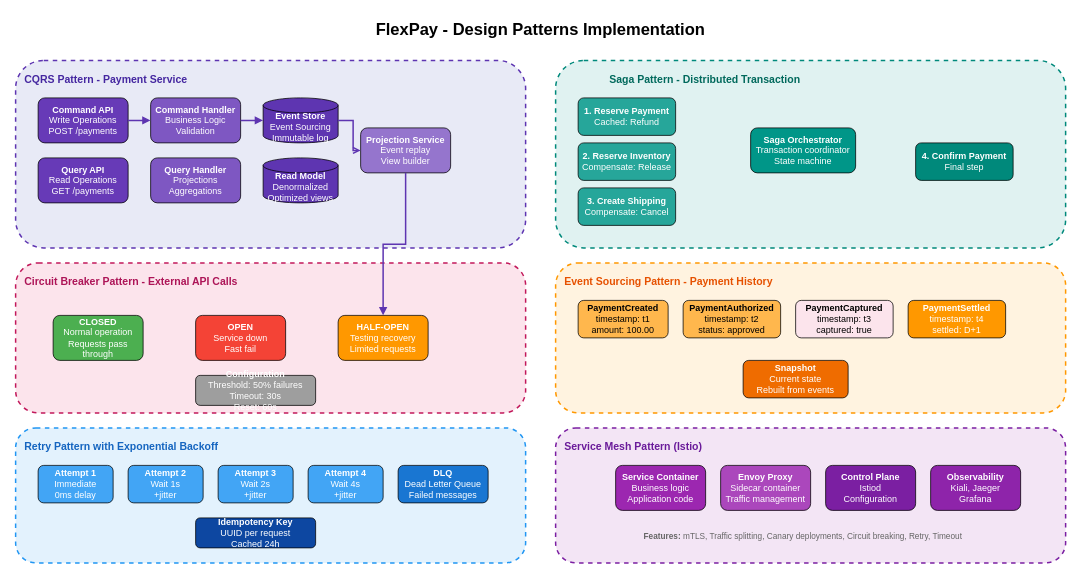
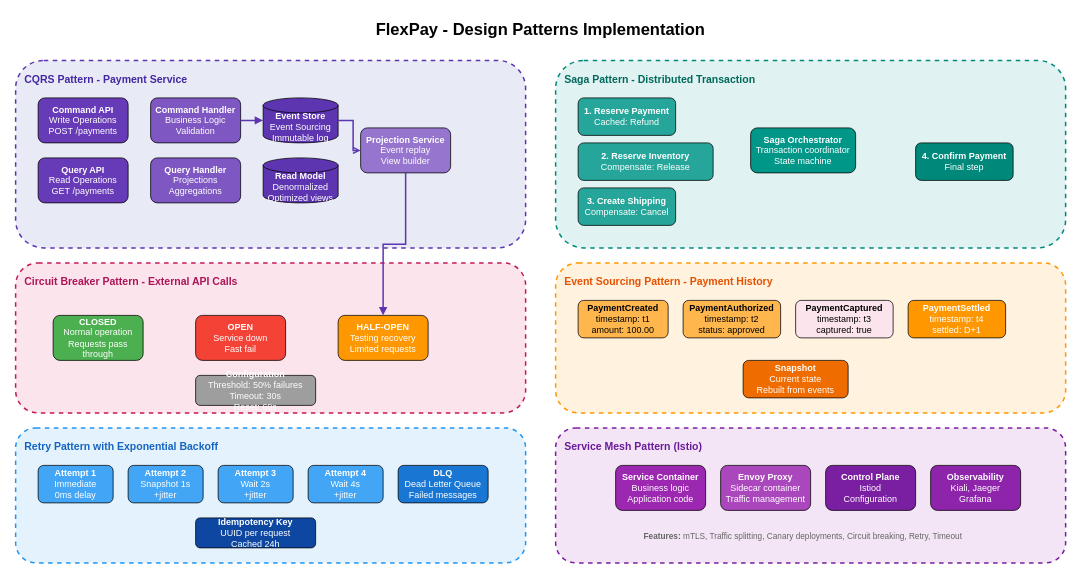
(739, 75) -> (694, 75)
(142, 120) -> none
(627, 162) -> (645, 162)
(165, 484) -> (165, 484)
